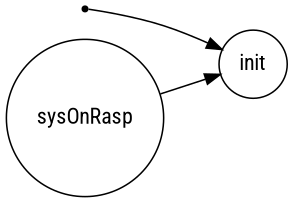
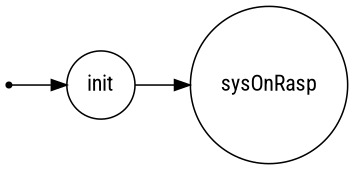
(183, 87) -> (155, 85)
